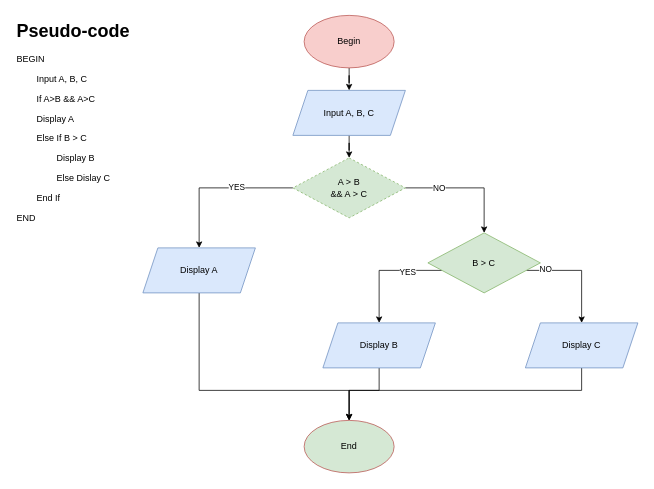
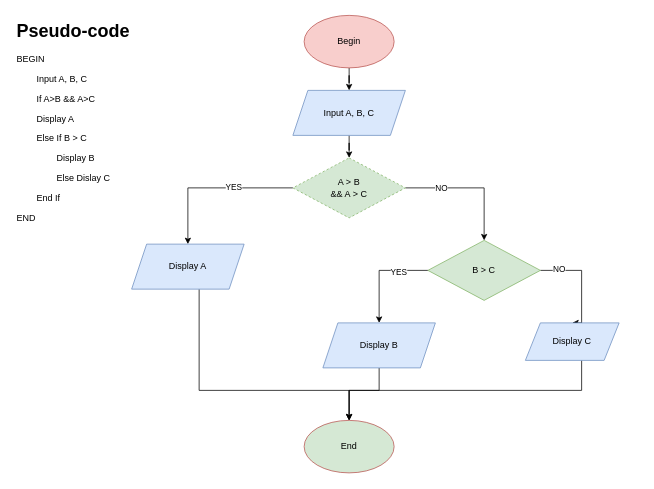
(484, 263) -> (484, 270)
(199, 270) -> (188, 267)
(582, 345) -> (572, 342)
